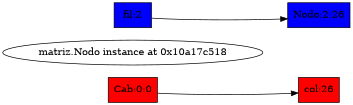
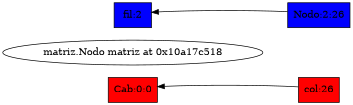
(216, 20) -> (223, 11)
(133, 53) -> (133, 53)
(224, 95) -> (231, 85)
